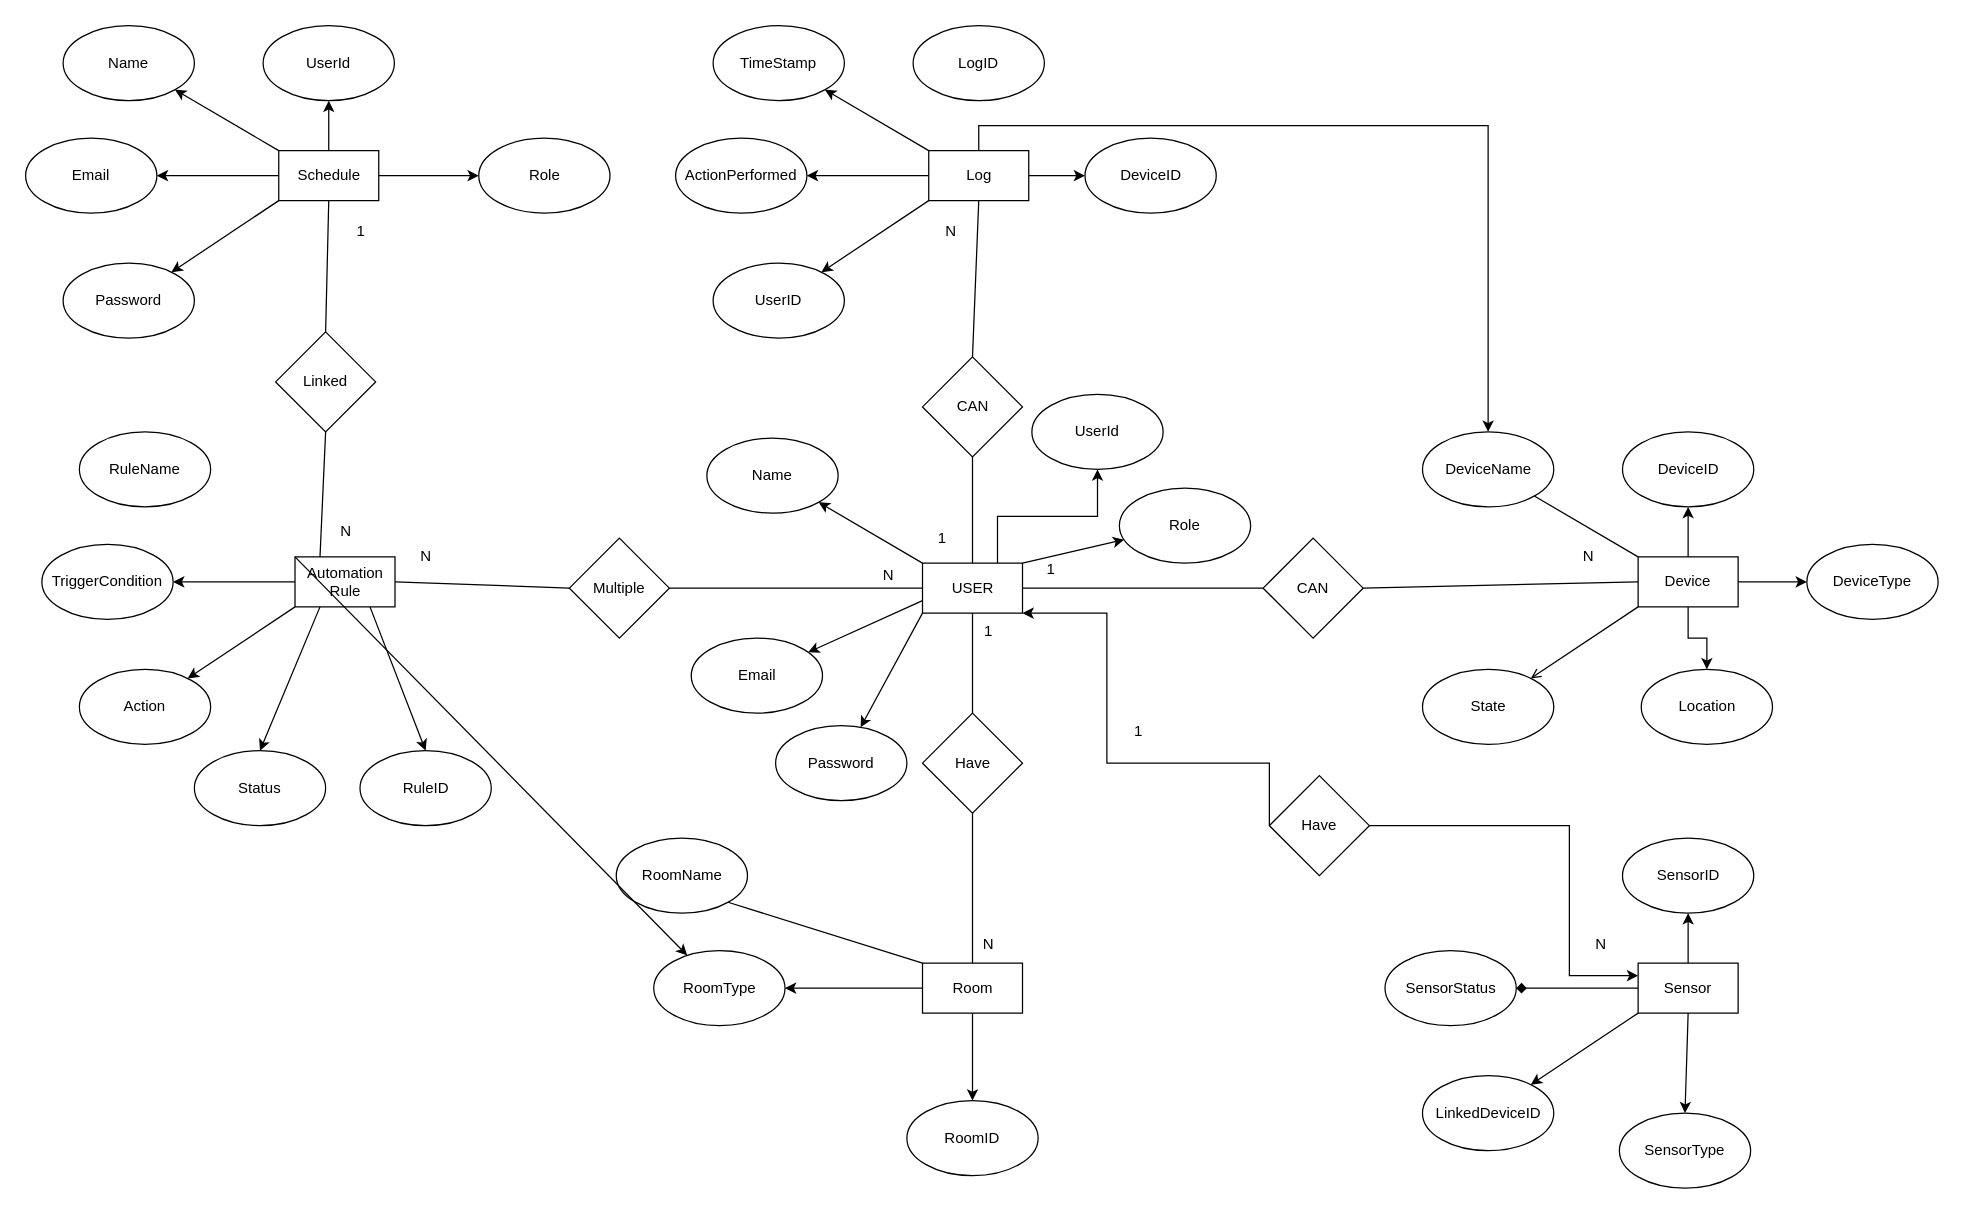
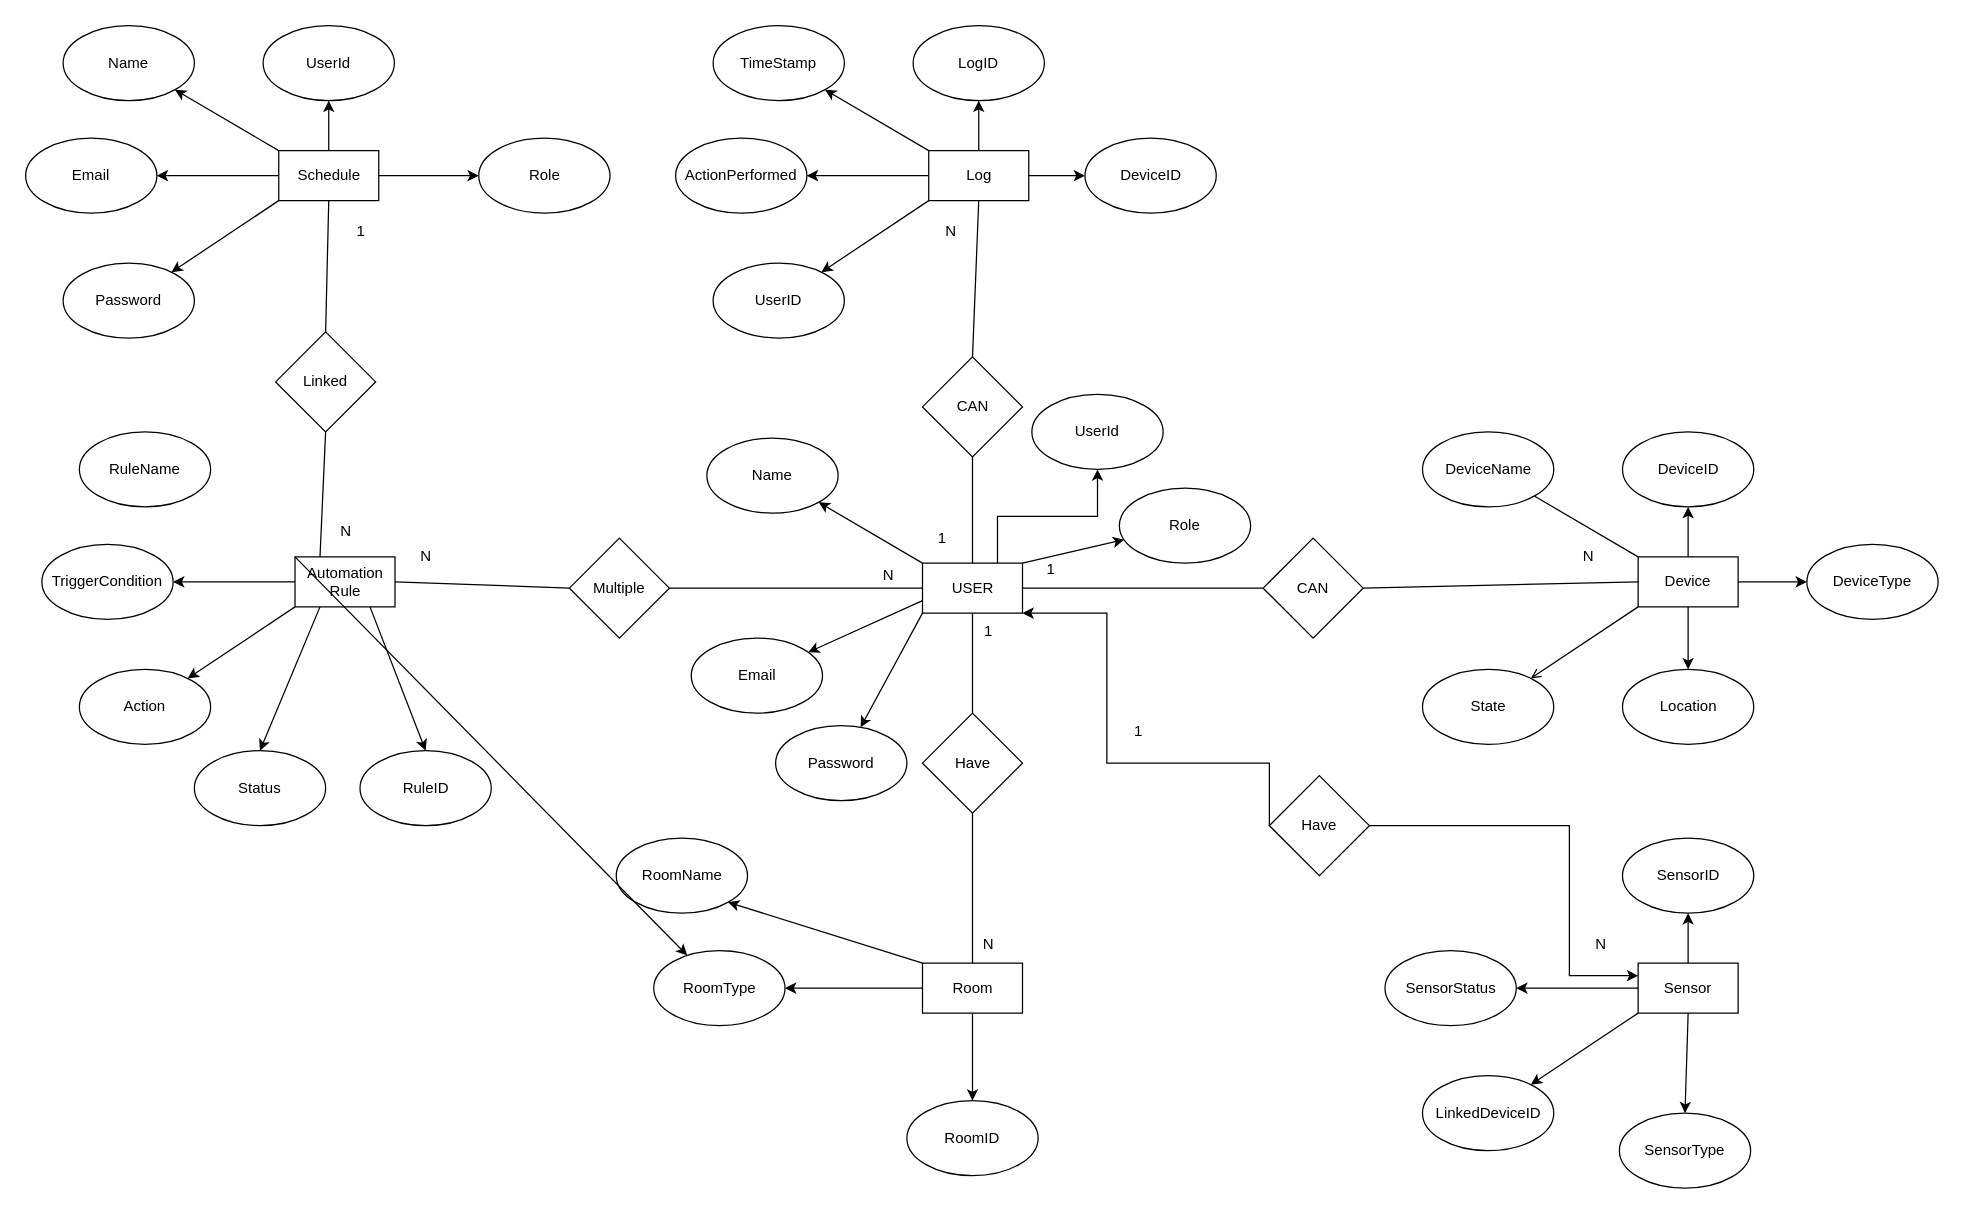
(1382, 126) -> (979, 118)
(1707, 707) -> (1688, 707)
(733, 904) -> (737, 905)
(1527, 988) -> (1526, 988)
